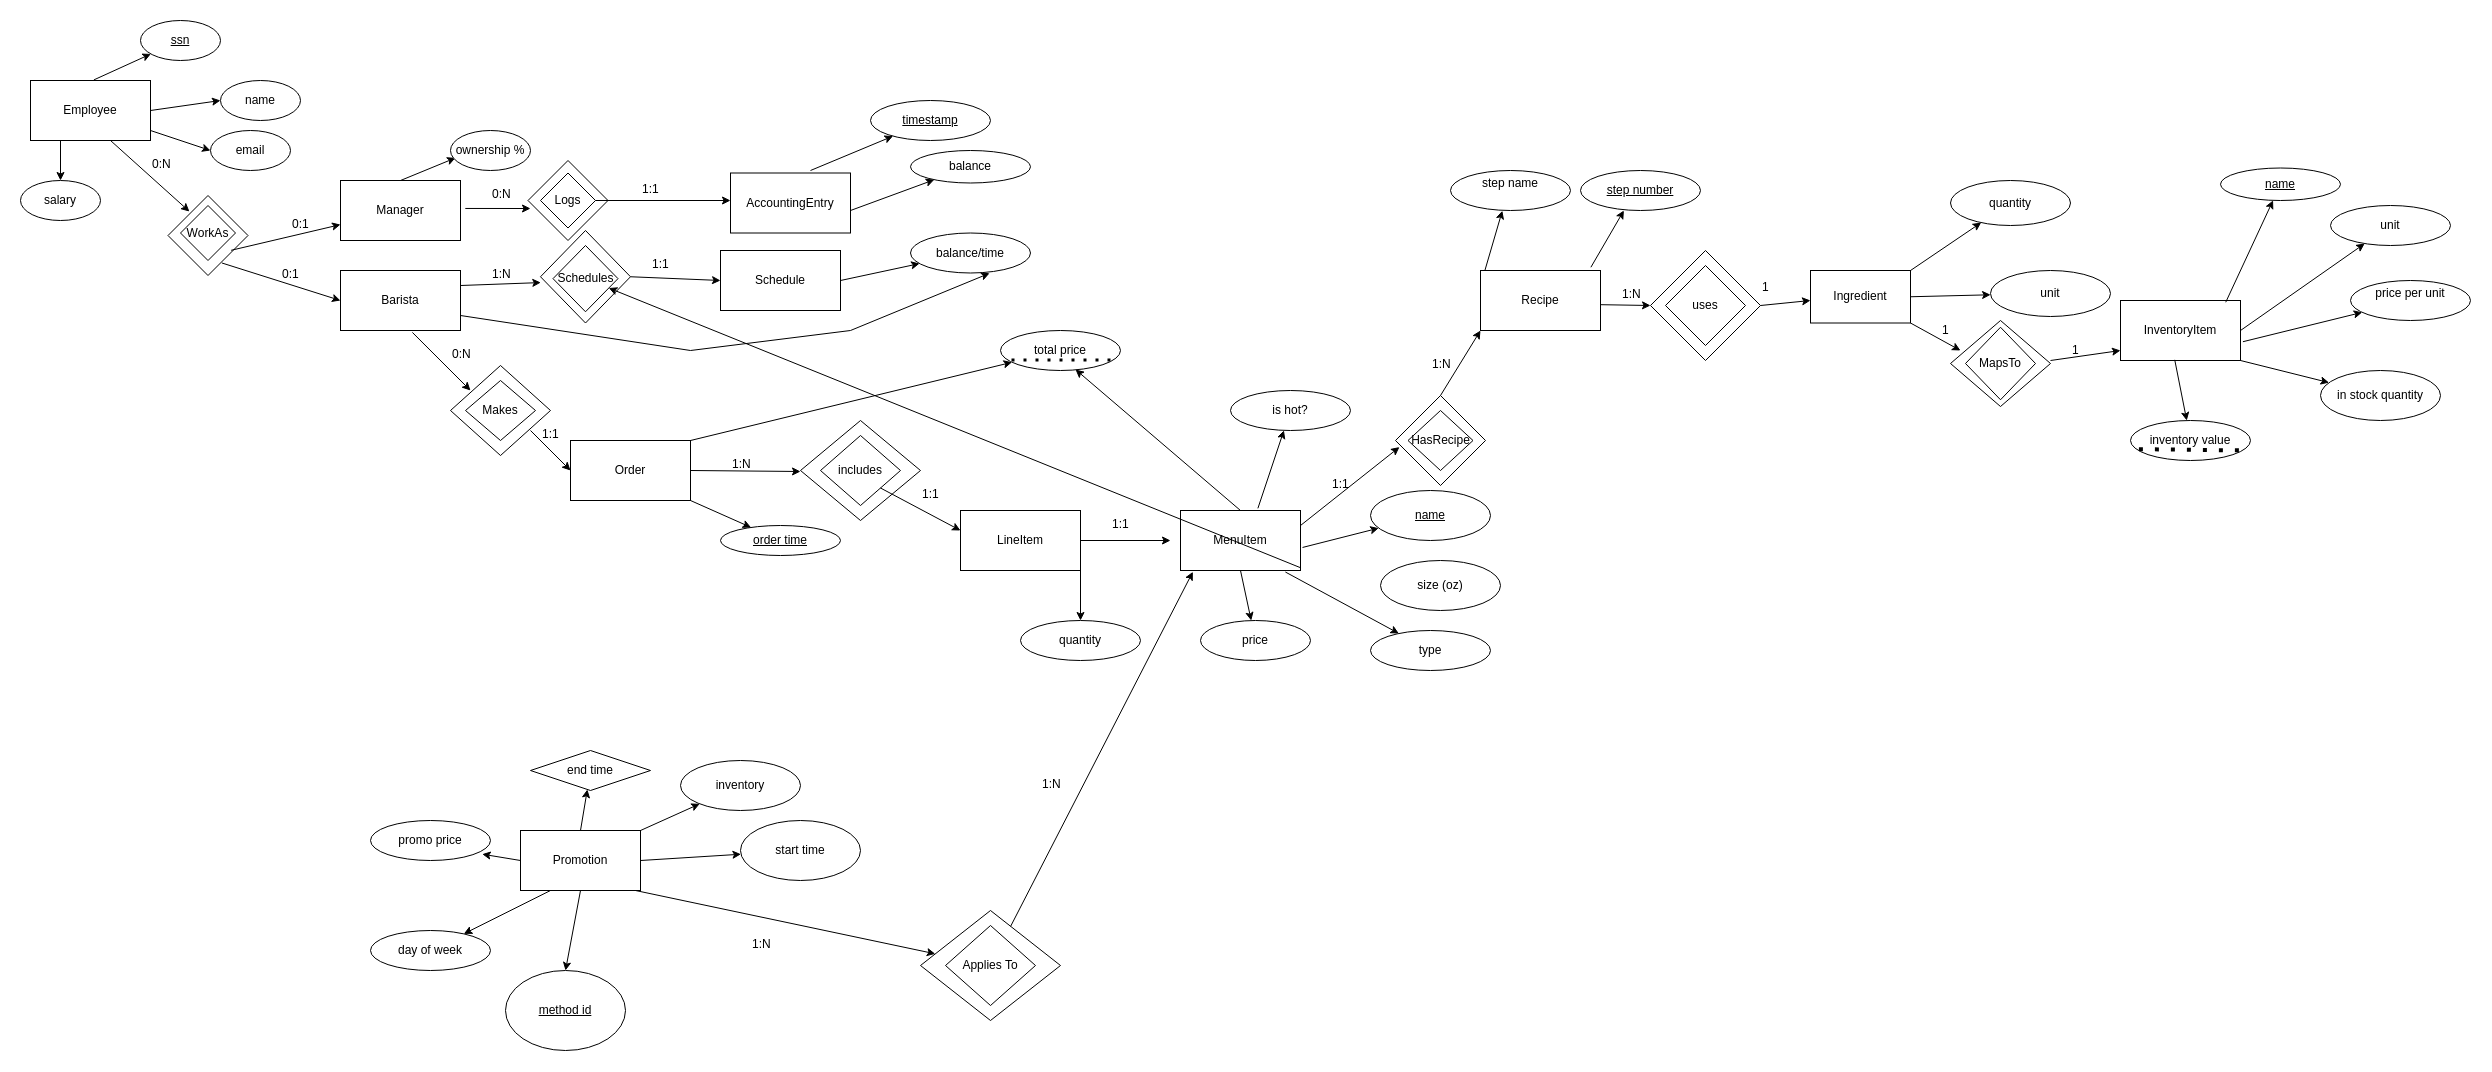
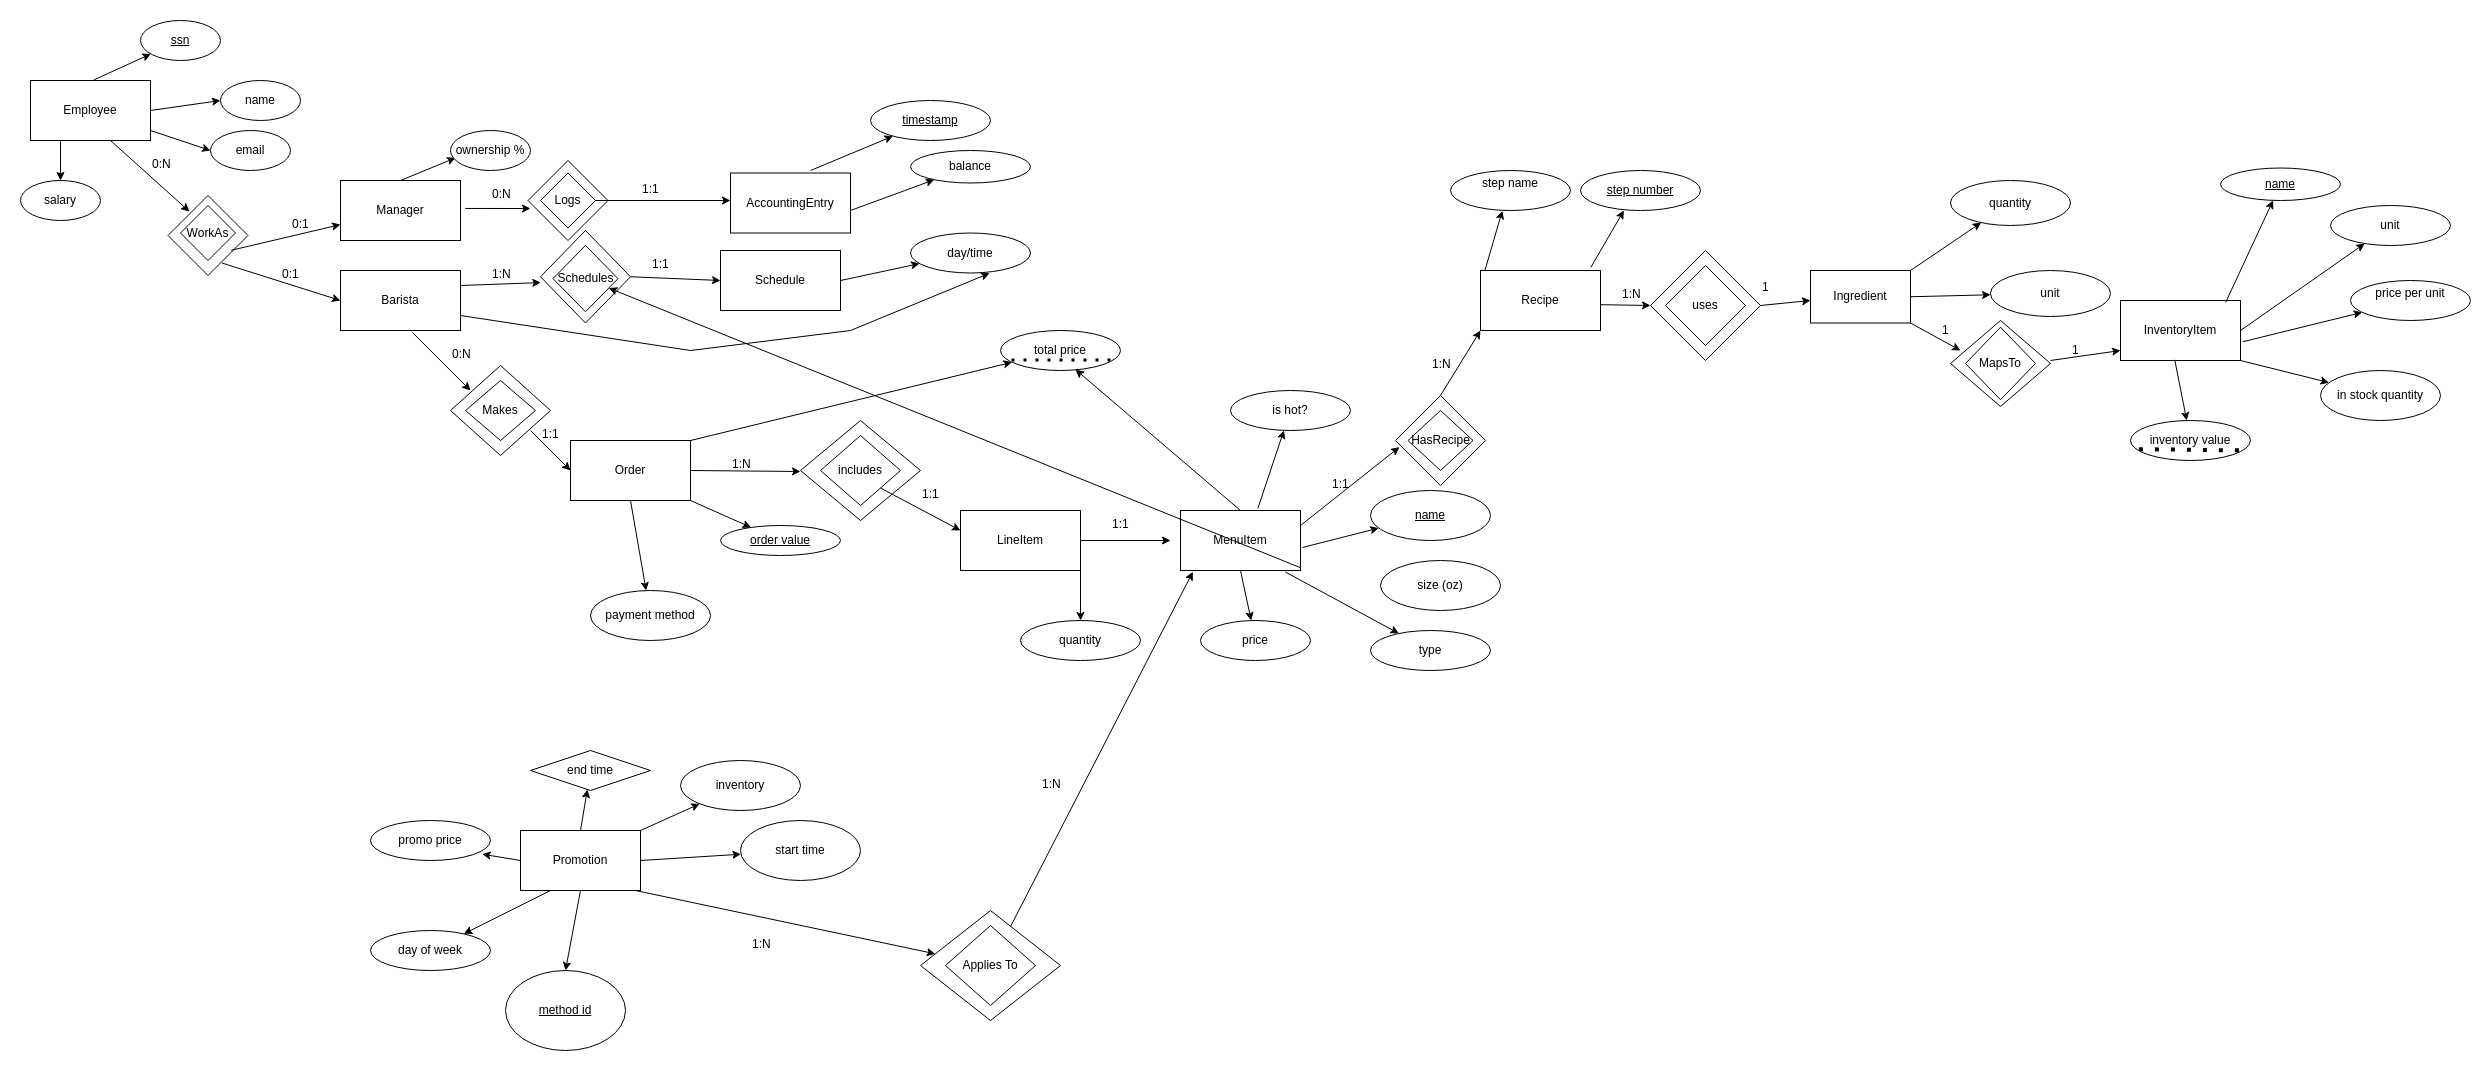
(971, 254) -> (971, 254)
(781, 541) -> (781, 541)
none -> (638, 542)
none -> (651, 616)
